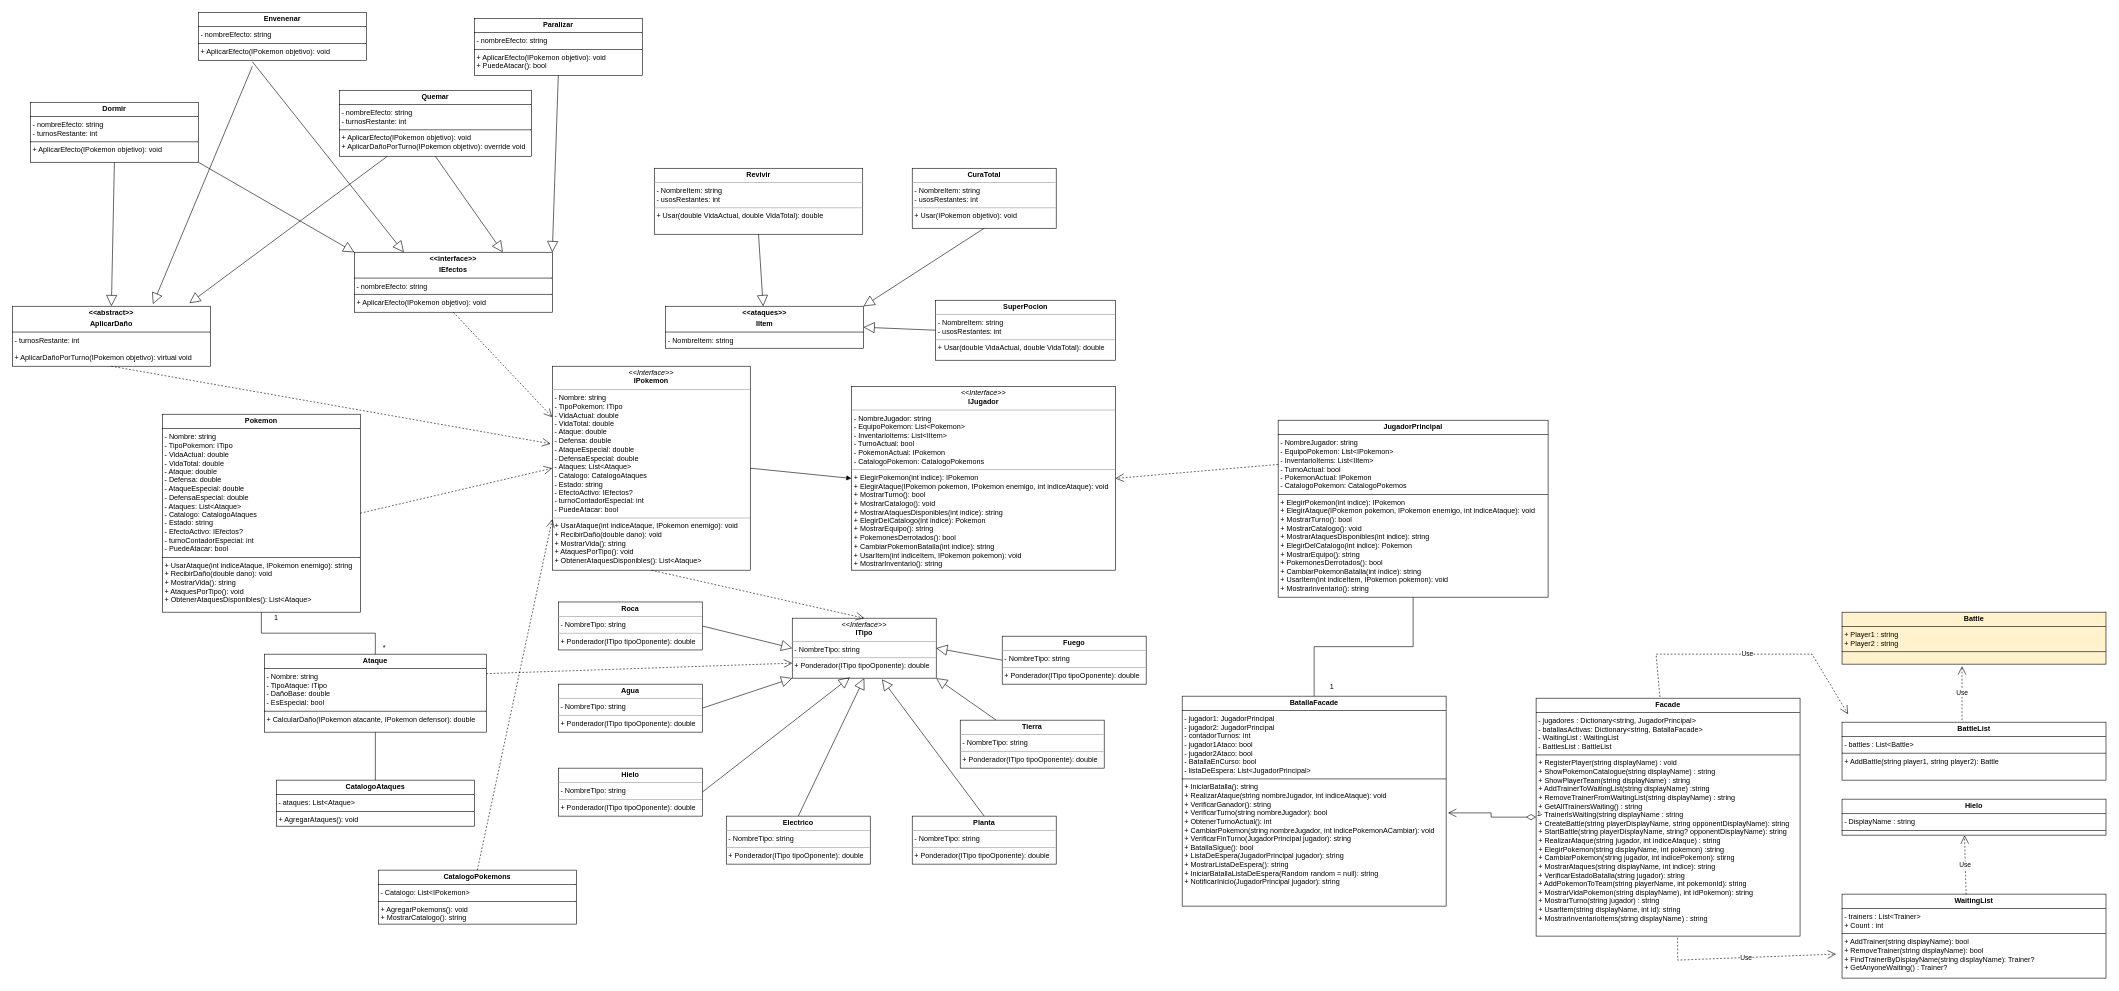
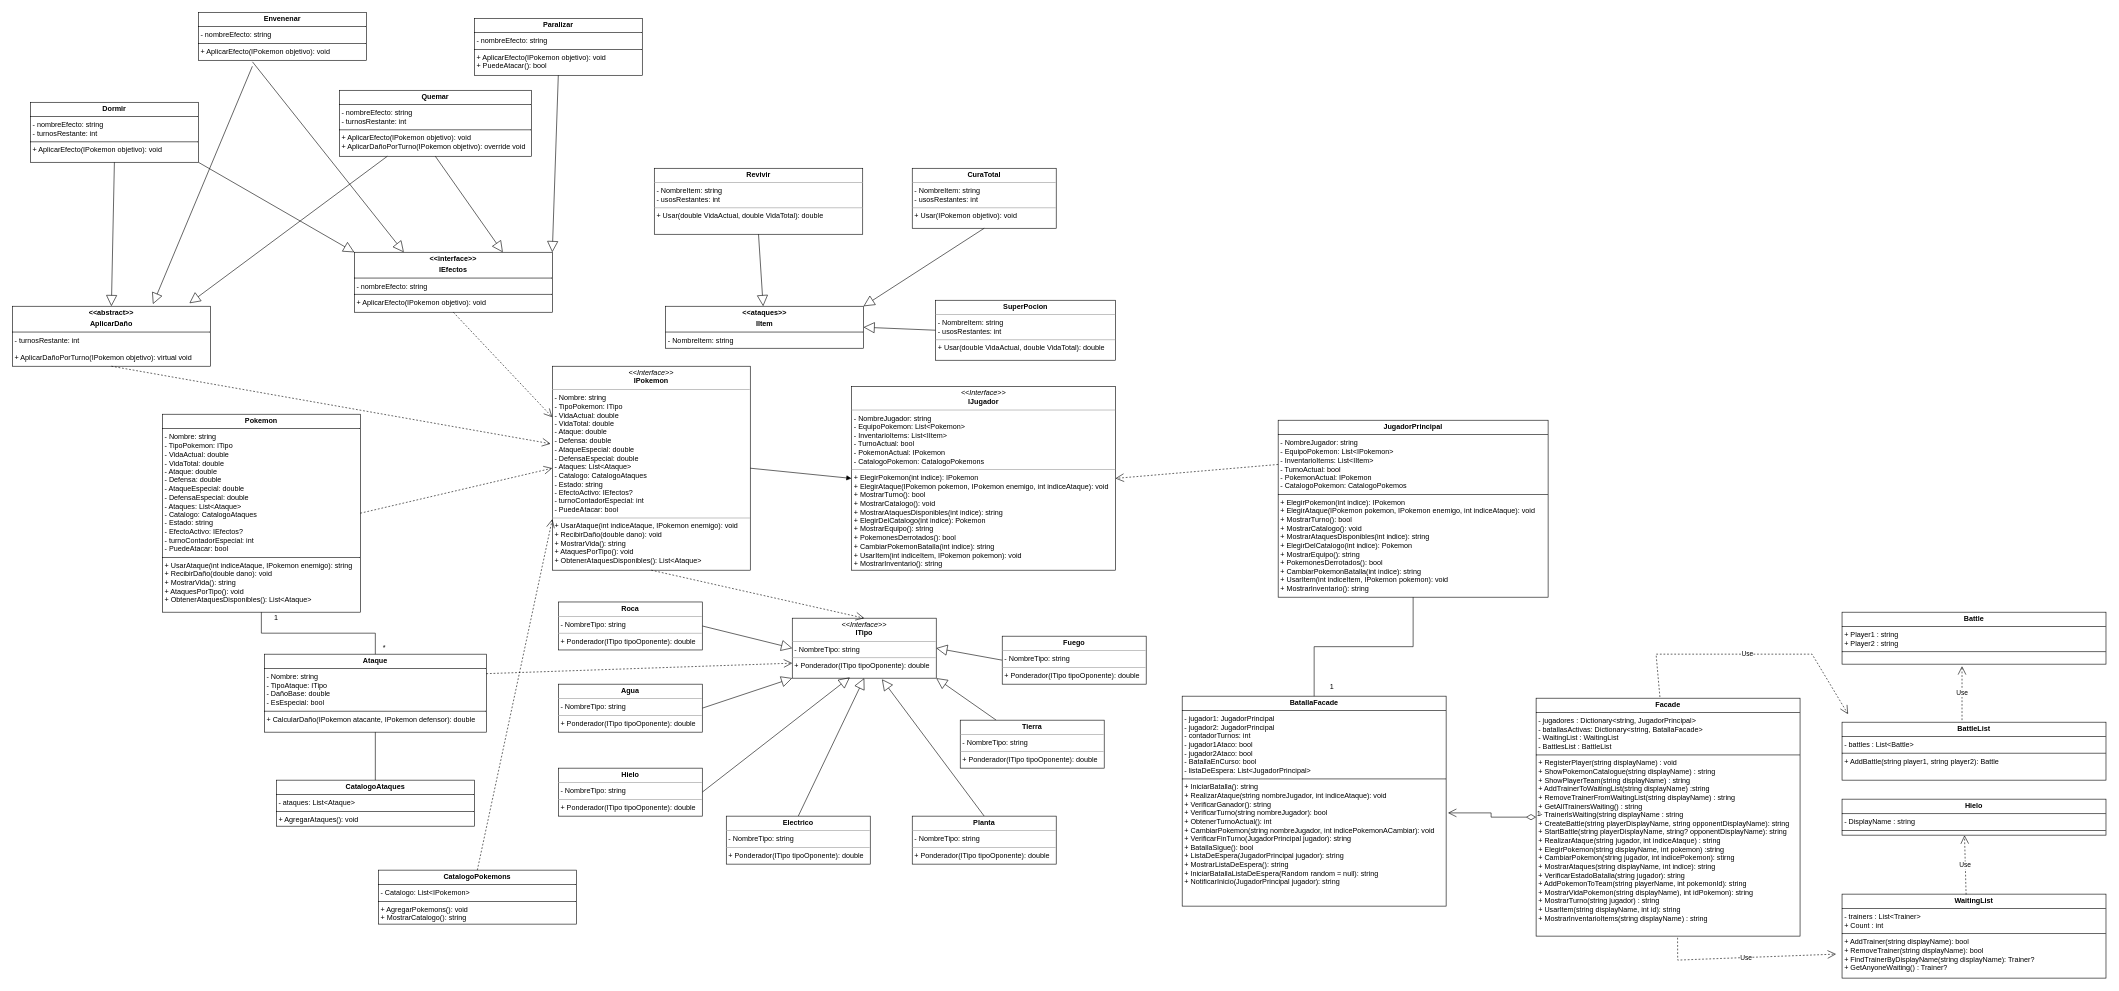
(1974, 638) -> (1974, 638)
